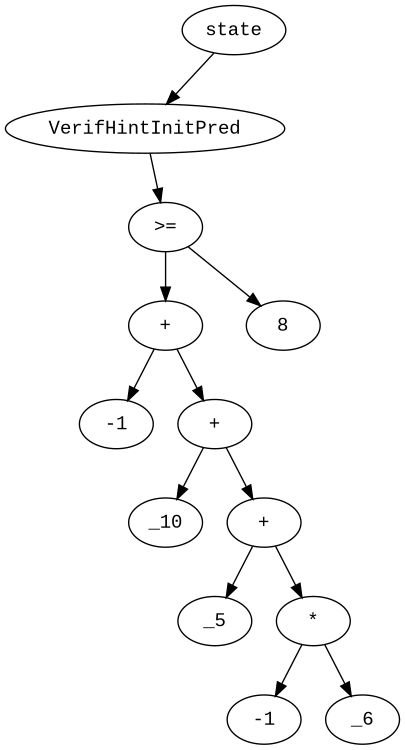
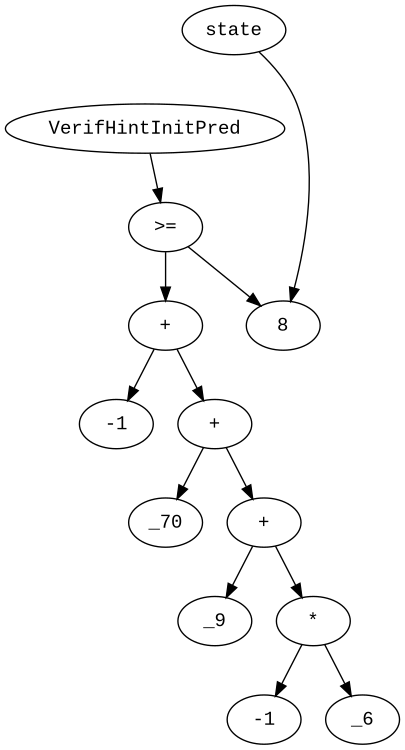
(195, 74) -> (308, 164)
(166, 523) -> (166, 523)
(215, 621) -> (215, 621)
